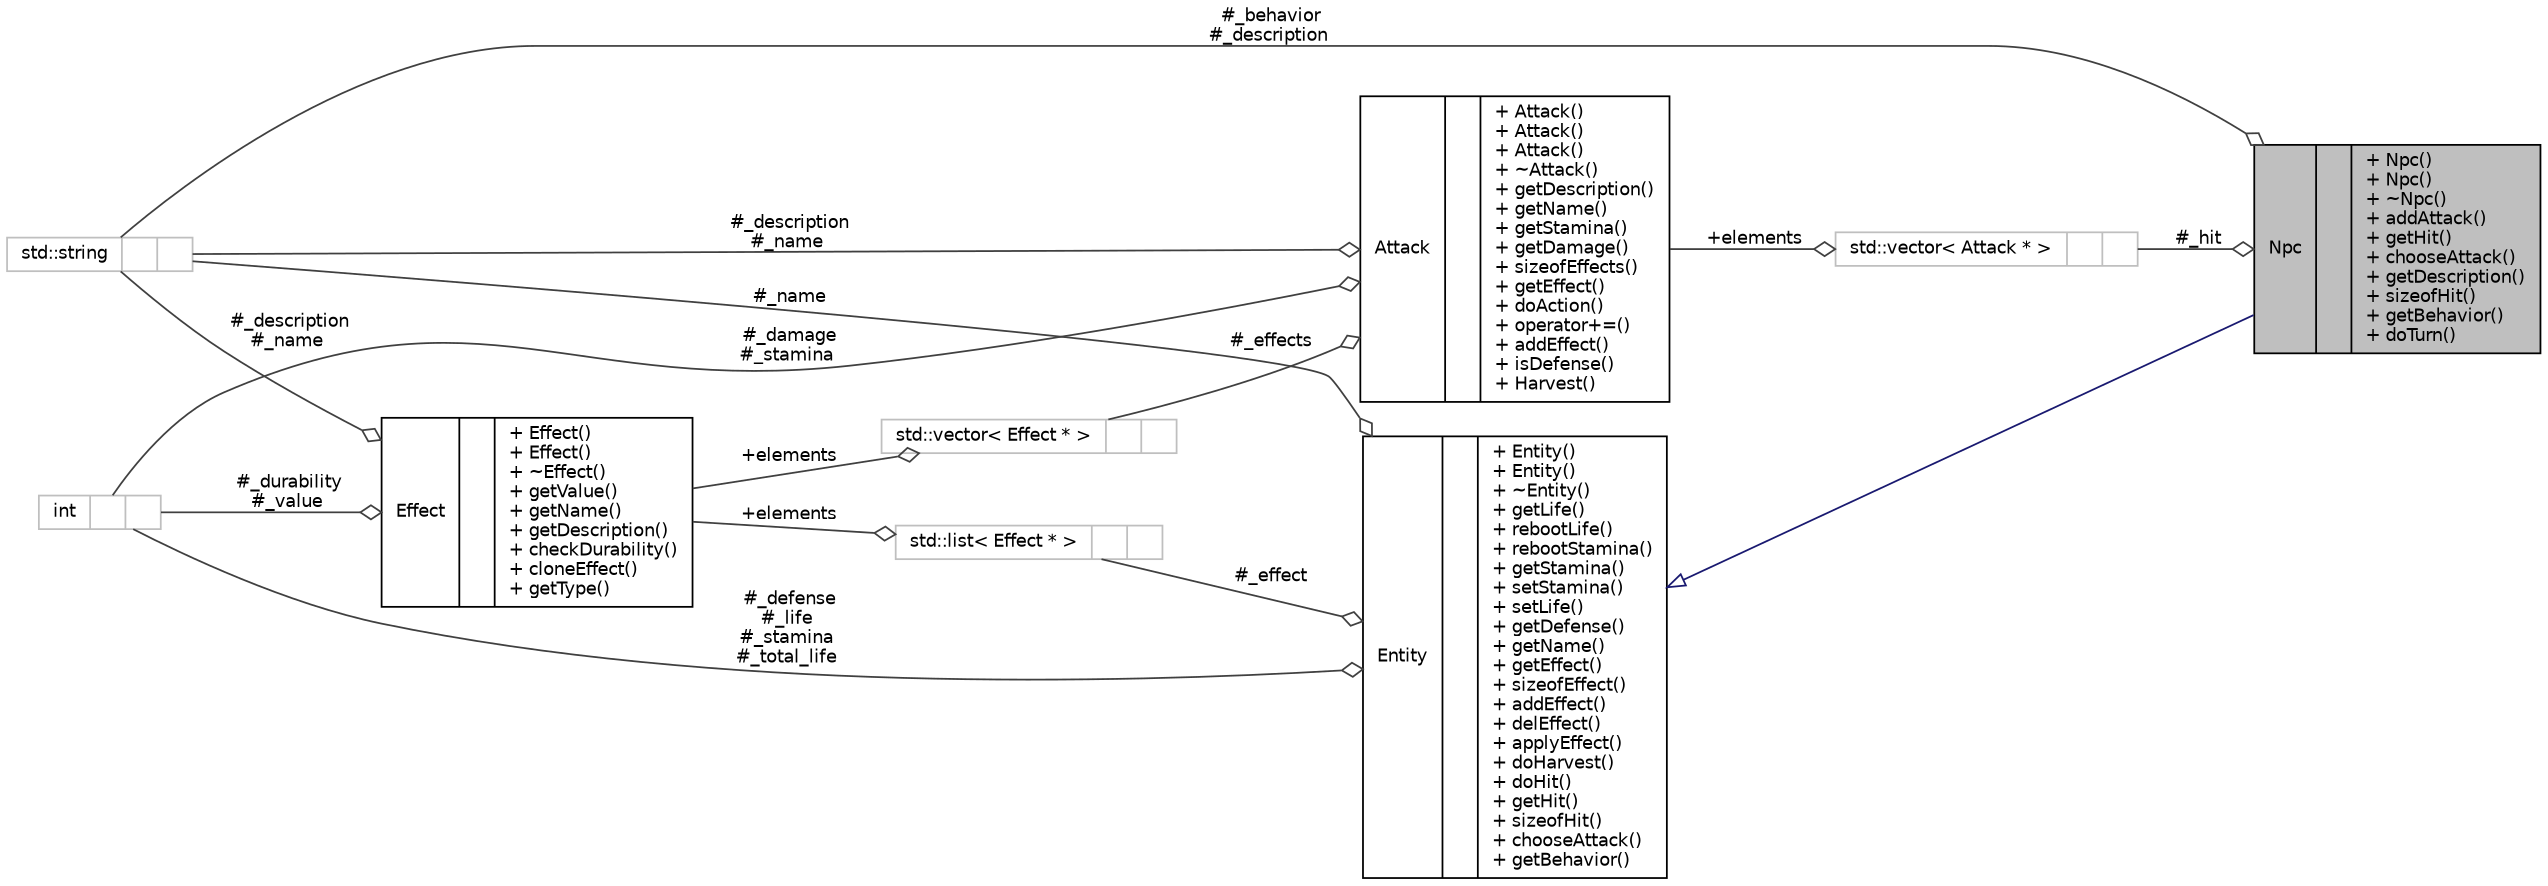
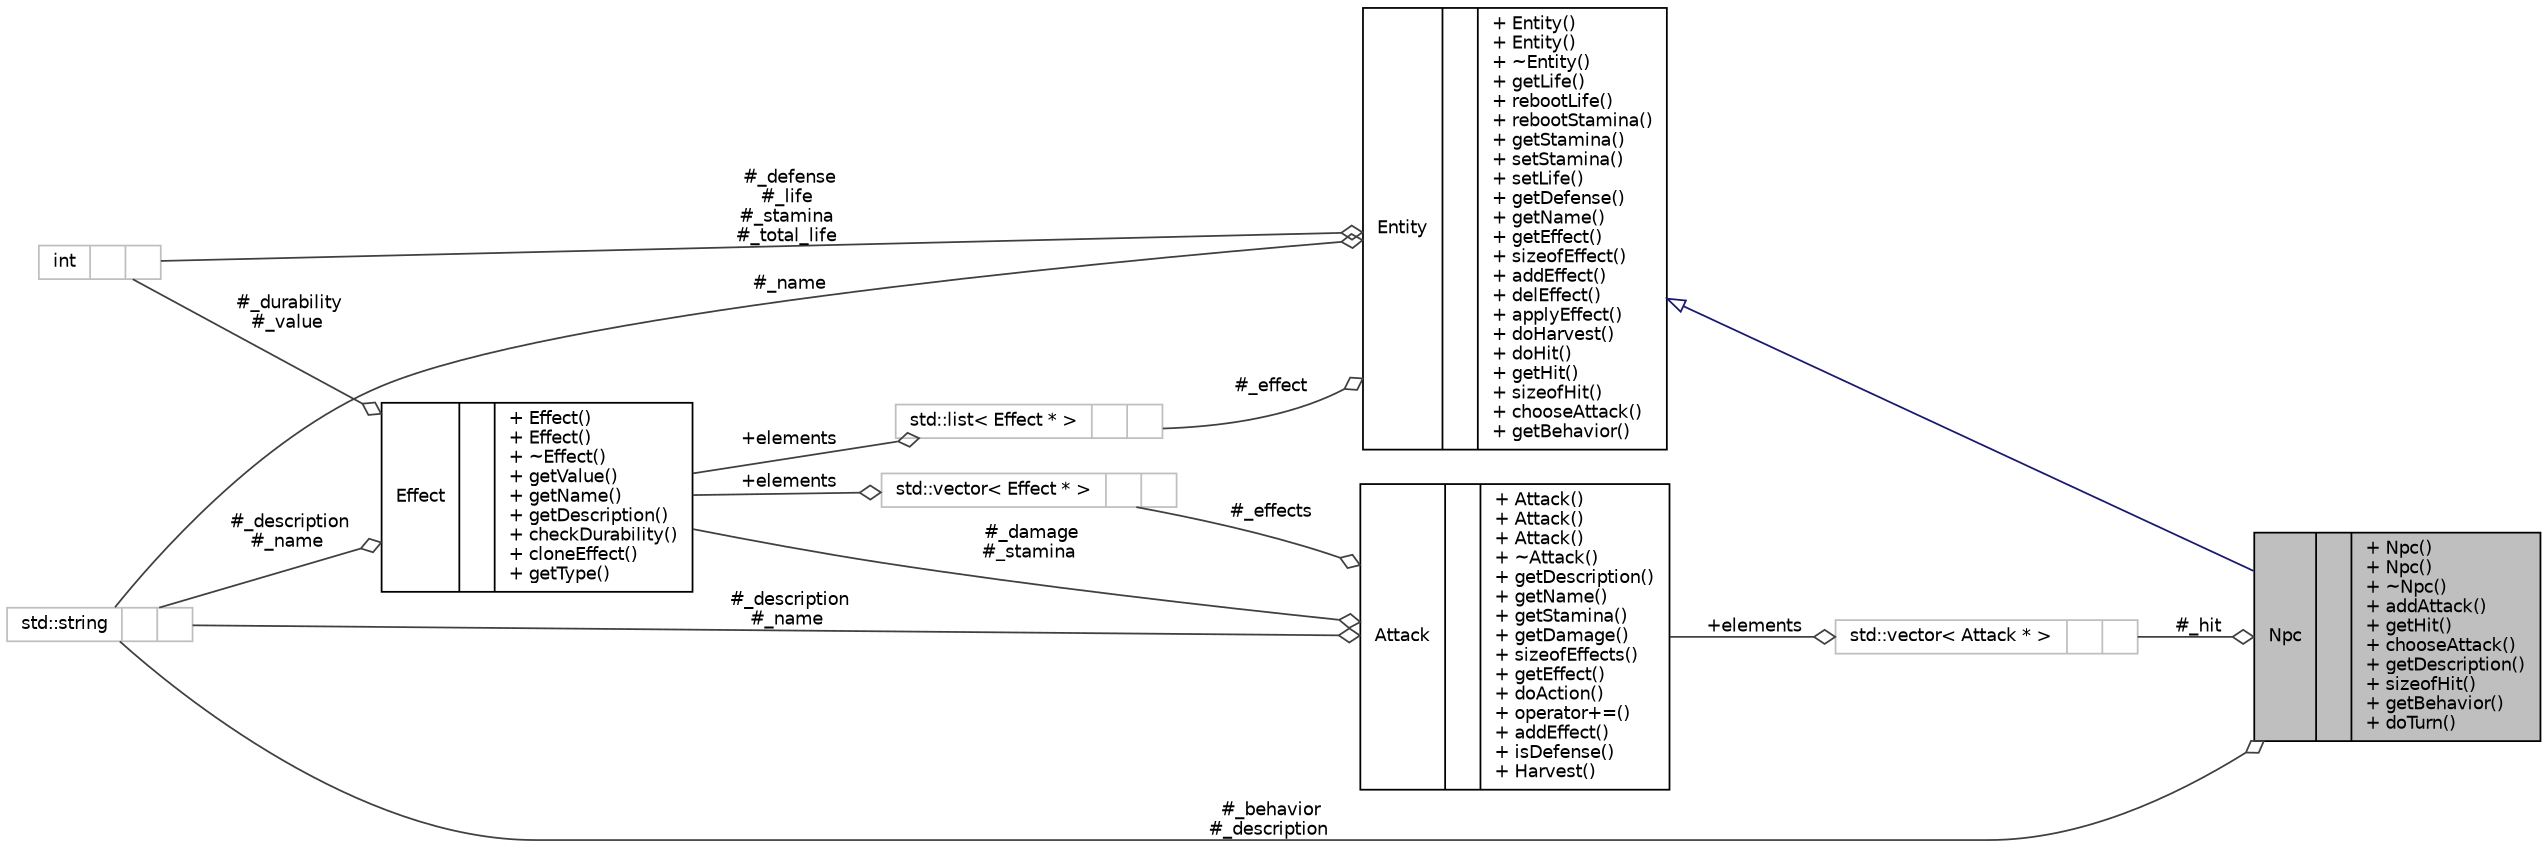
(704, 369) -> (1015, 582)
